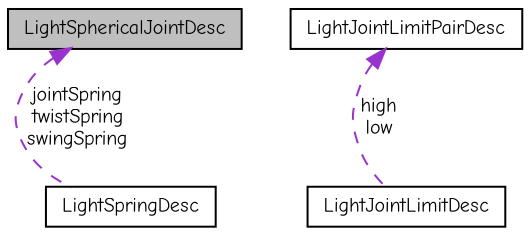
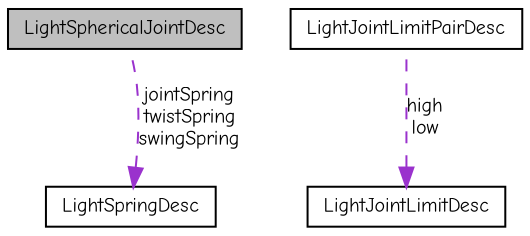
(17, 128) -> (138, 108)
(354, 128) -> (406, 108)
